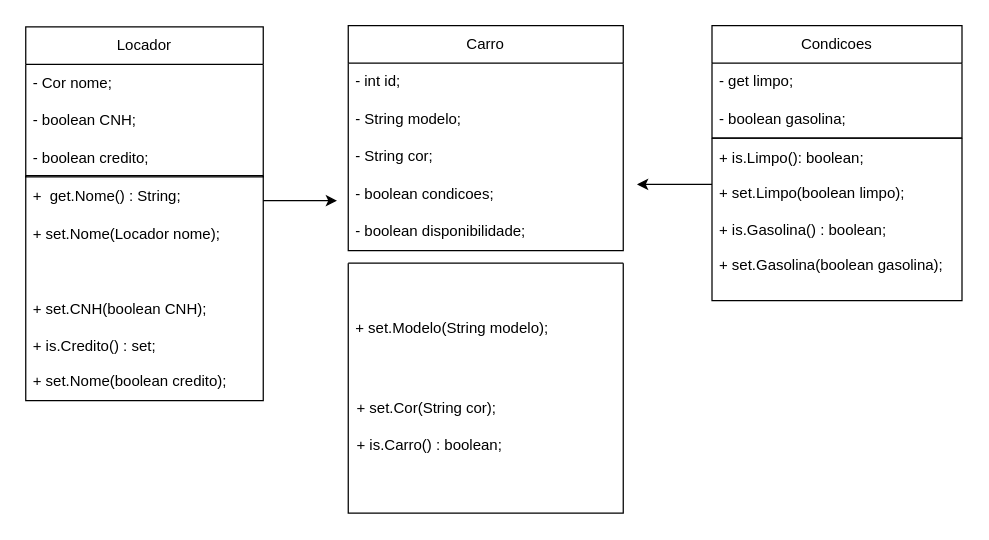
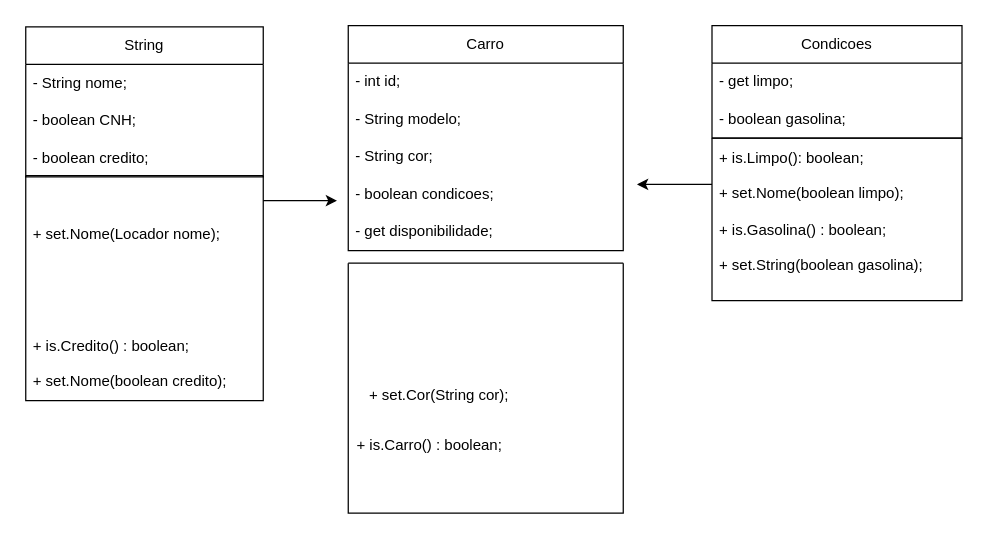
(144, 46) -> (144, 46)
(73, 83) -> (84, 83)
(817, 193) -> (815, 193)
(113, 197) -> none
(447, 232) -> (432, 232)
(838, 266) -> (834, 266)
(144, 309) -> none
(473, 328) -> none
(106, 347) -> (121, 347)
(474, 408) -> (487, 396)
